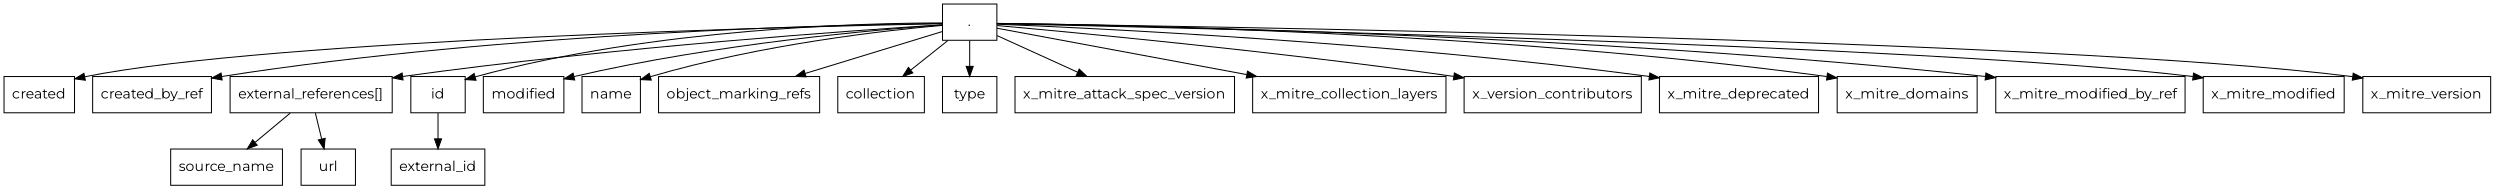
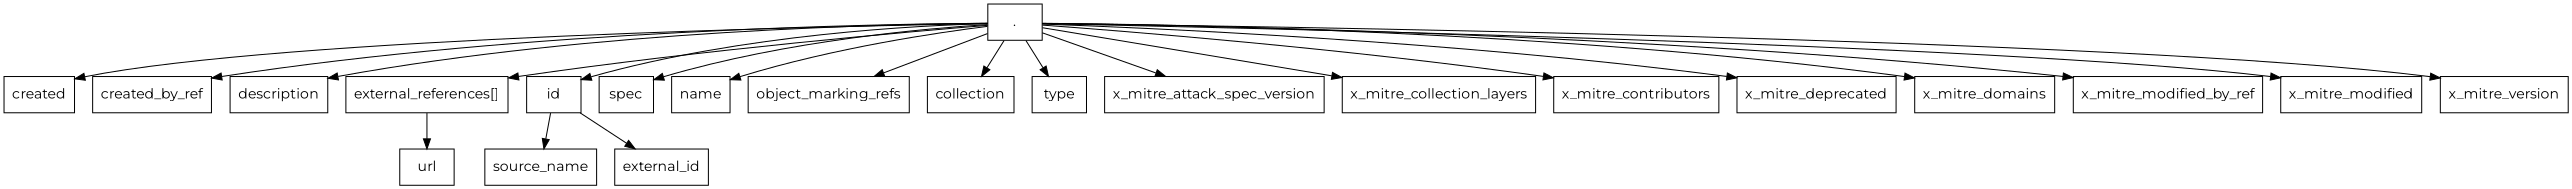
none -> (279, 95)
(524, 95) -> (626, 95)
(1553, 95) -> (1636, 95)
(273, 128) -> (548, 126)
